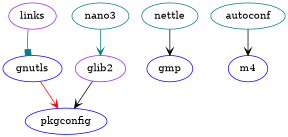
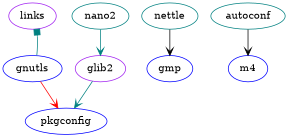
(100, 16) -> (100, 16)
(28, 39) -> (37, 46)
(86, 92) -> (86, 92)
